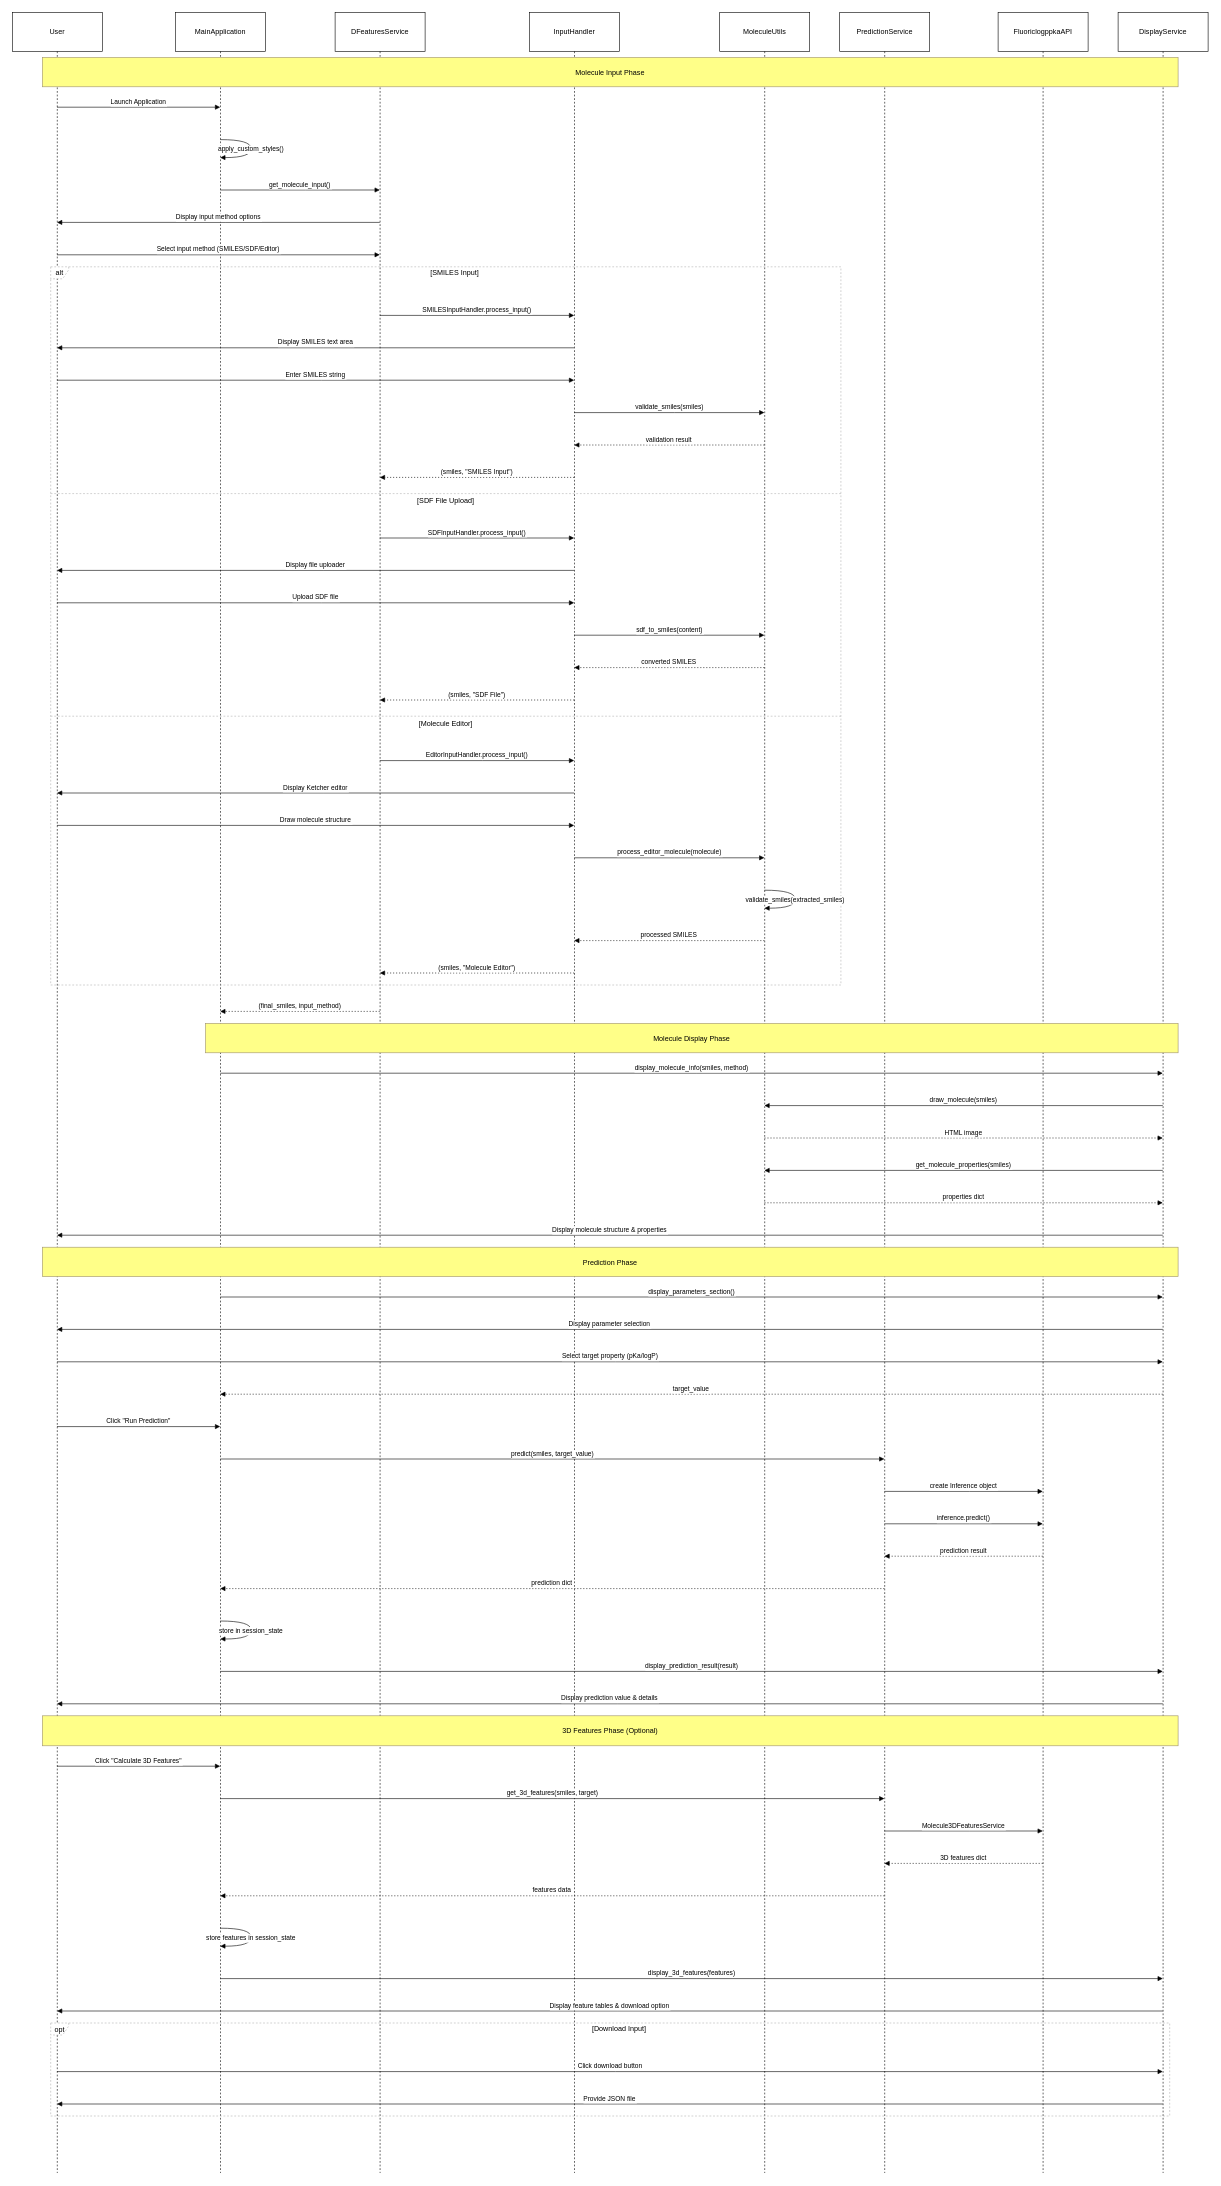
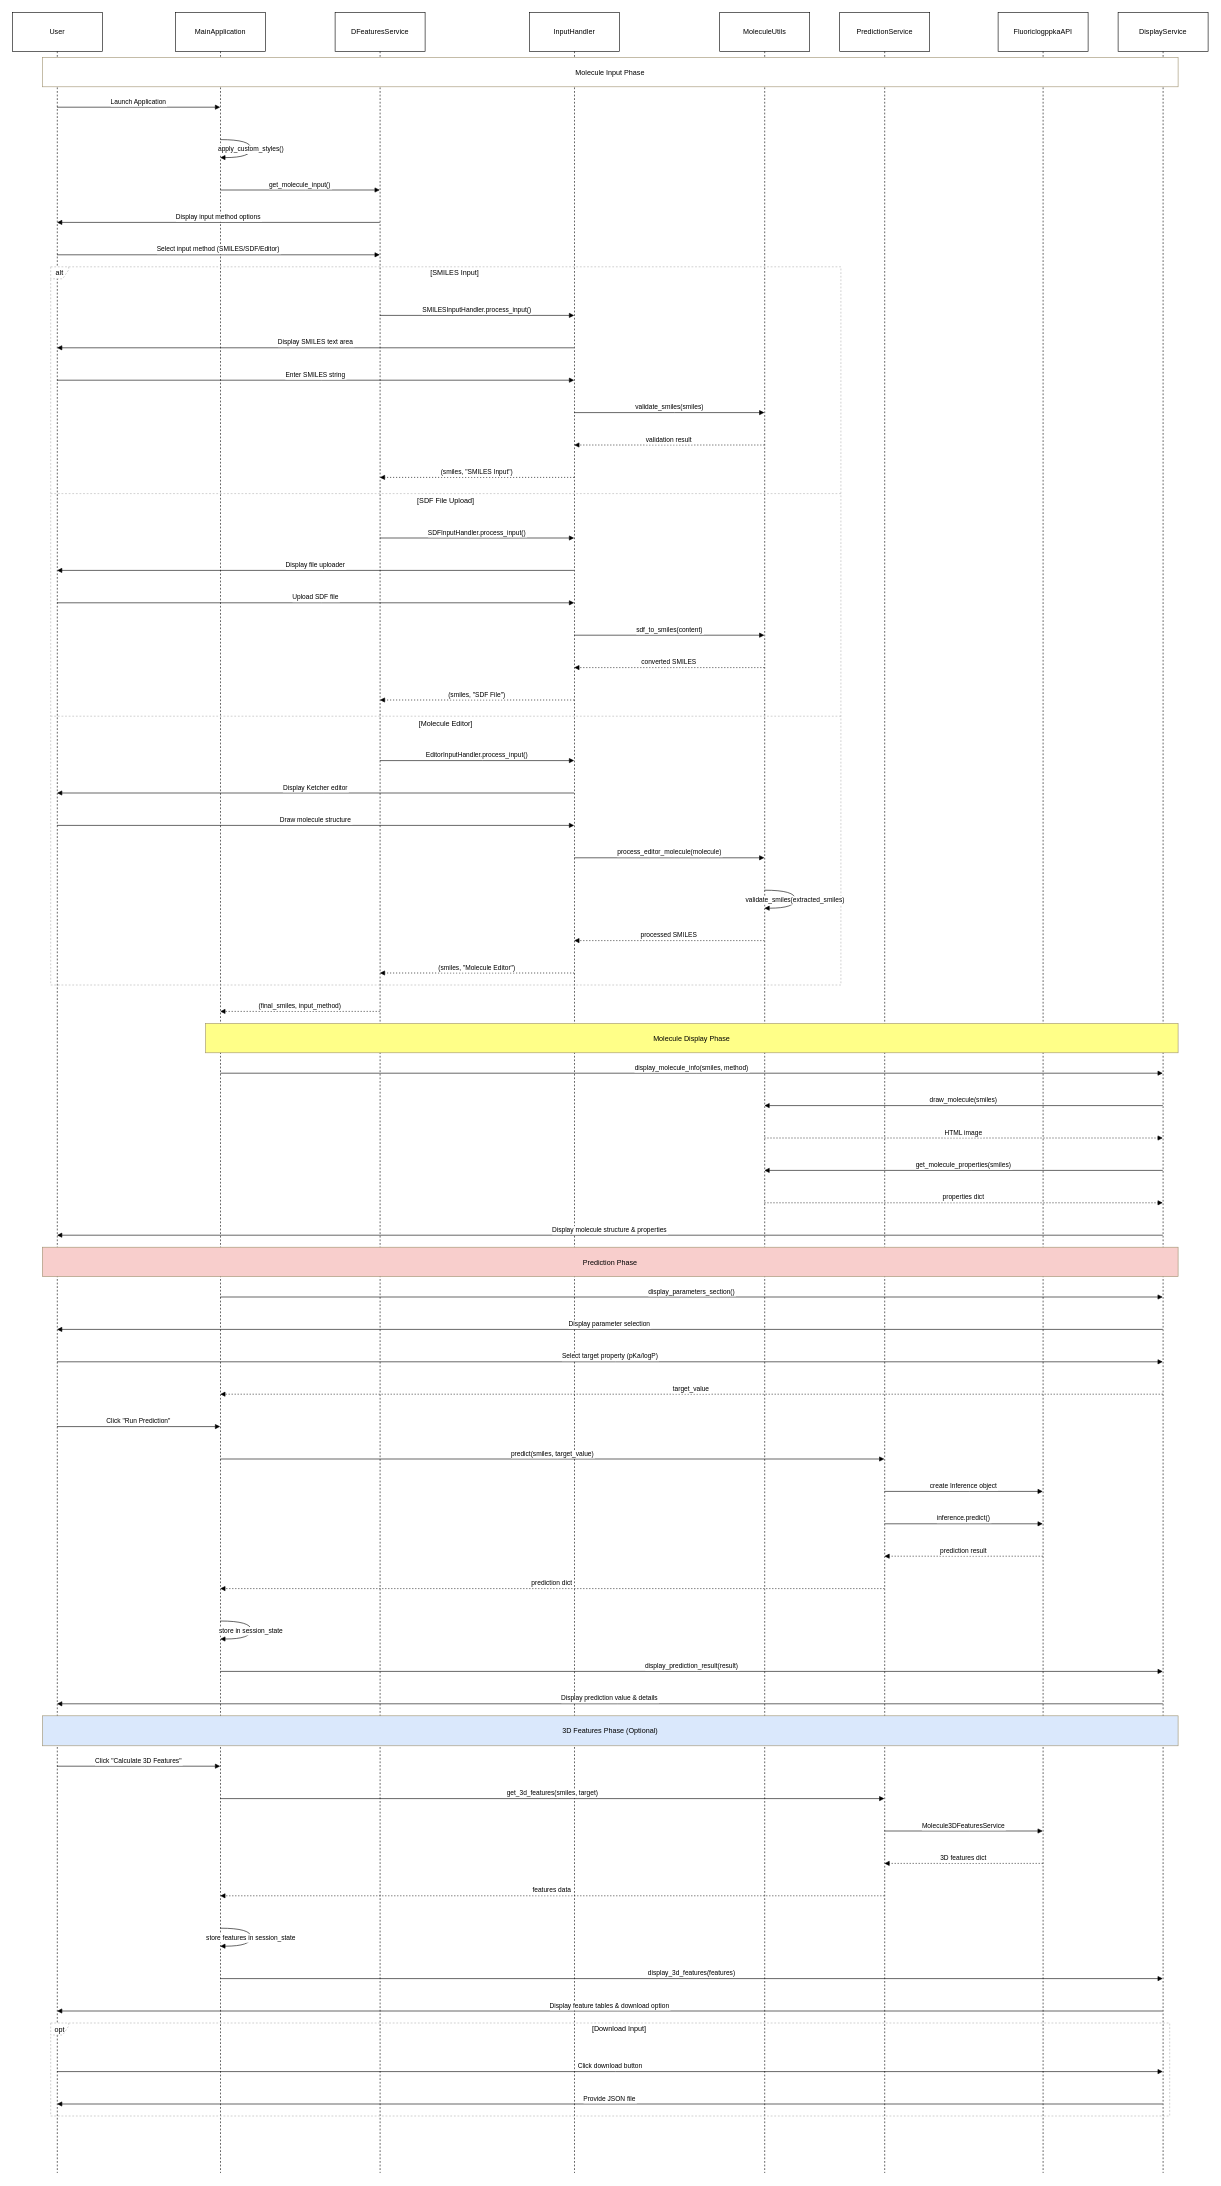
(610, 72) -> (610, 72)
(610, 1262) -> (610, 1262)
(610, 1731) -> (610, 1731)
